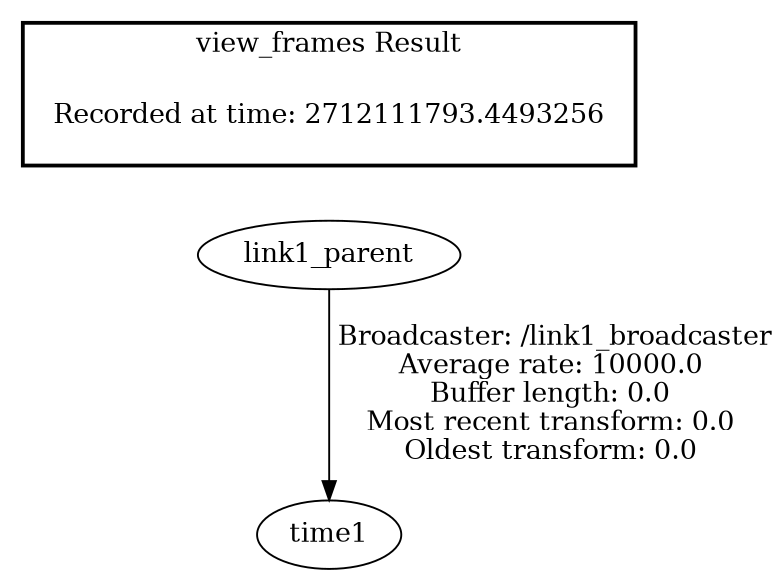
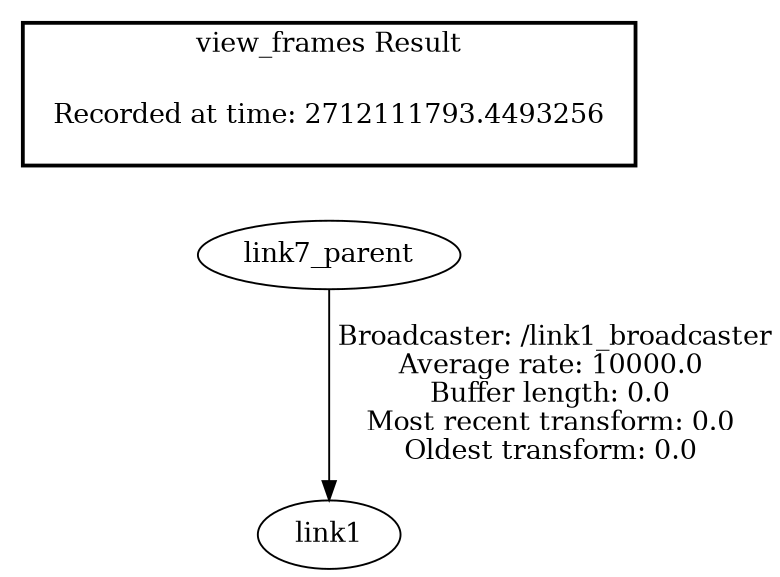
(329, 255) -> (329, 255)
(329, 535) -> (329, 535)
